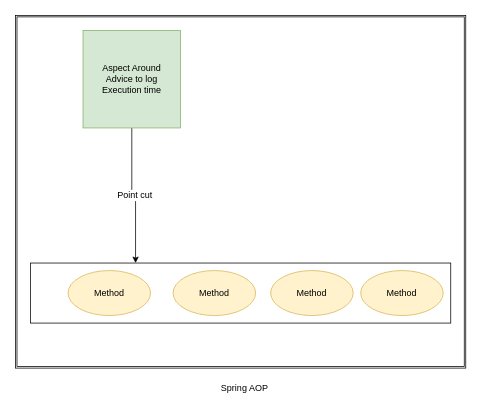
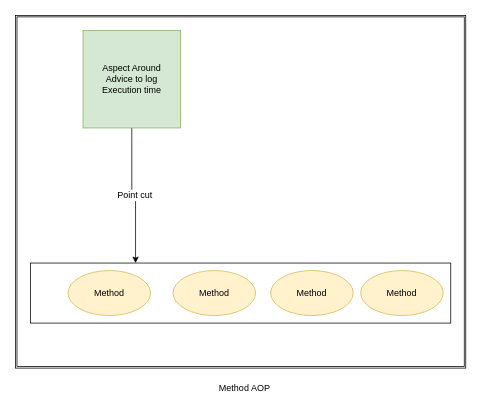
(245, 388) -> (245, 388)
